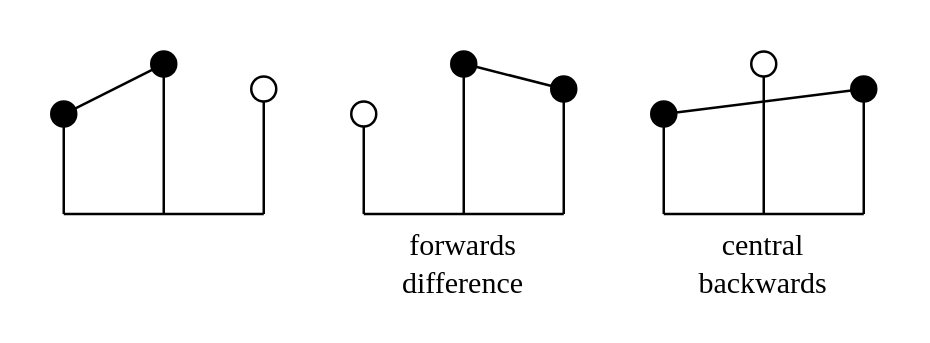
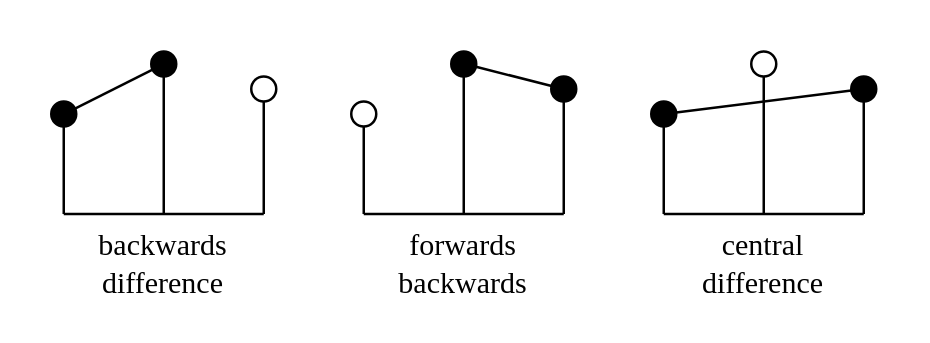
none -> (164, 264)
(464, 264) -> (464, 264)
(764, 264) -> (764, 264)
